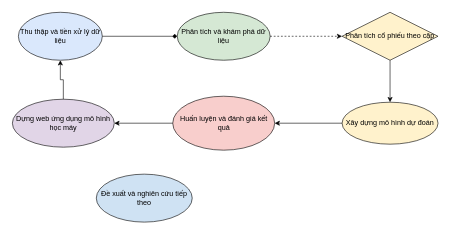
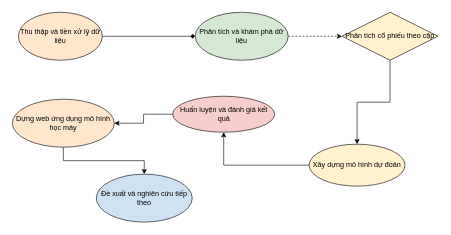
(60, 36) -> (60, 36)
(224, 36) -> (242, 36)
(61, 80) -> (106, 161)
(63, 123) -> (63, 123)
(224, 123) -> (224, 114)
(390, 123) -> (357, 165)
